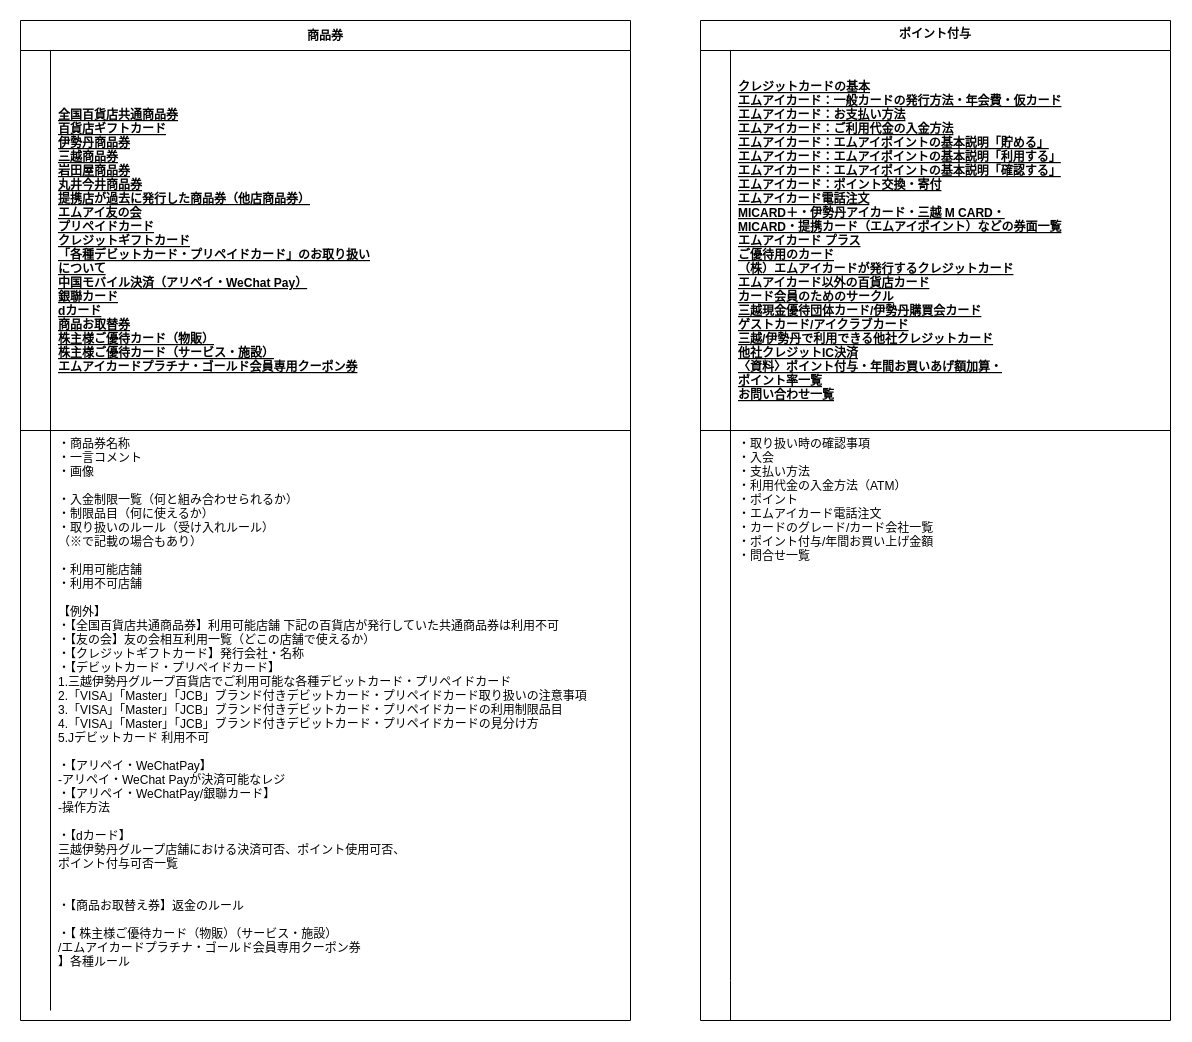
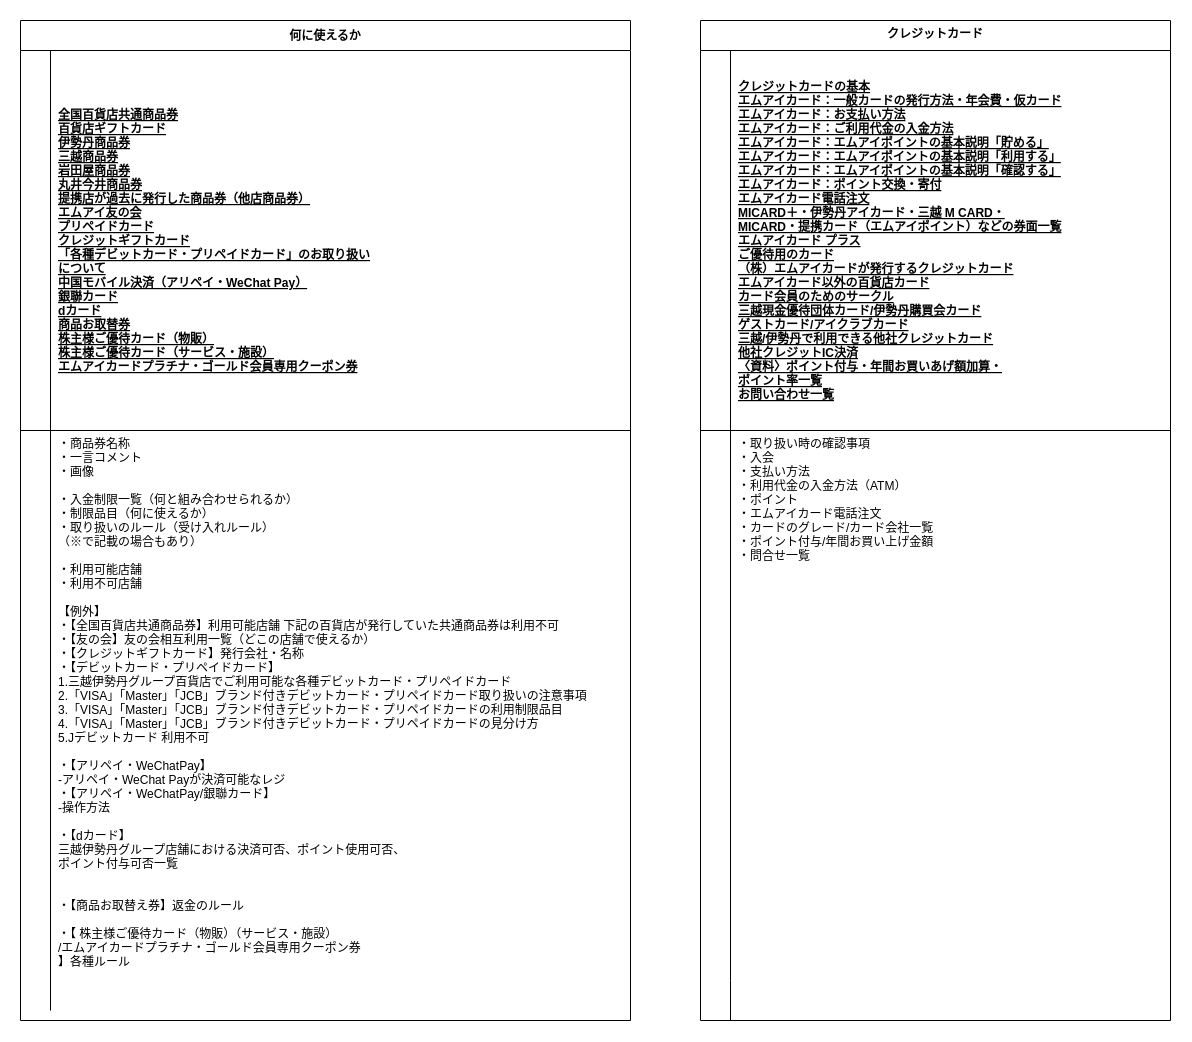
(935, 34) -> (935, 34)
(325, 36) -> (325, 36)
